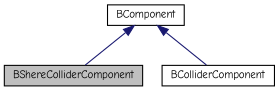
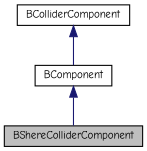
(186, 49) -> (73, 51)
